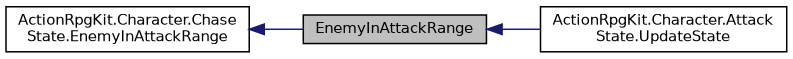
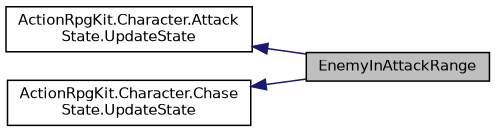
(128, 29) -> (129, 103)
(521, 29) -> (287, 51)
